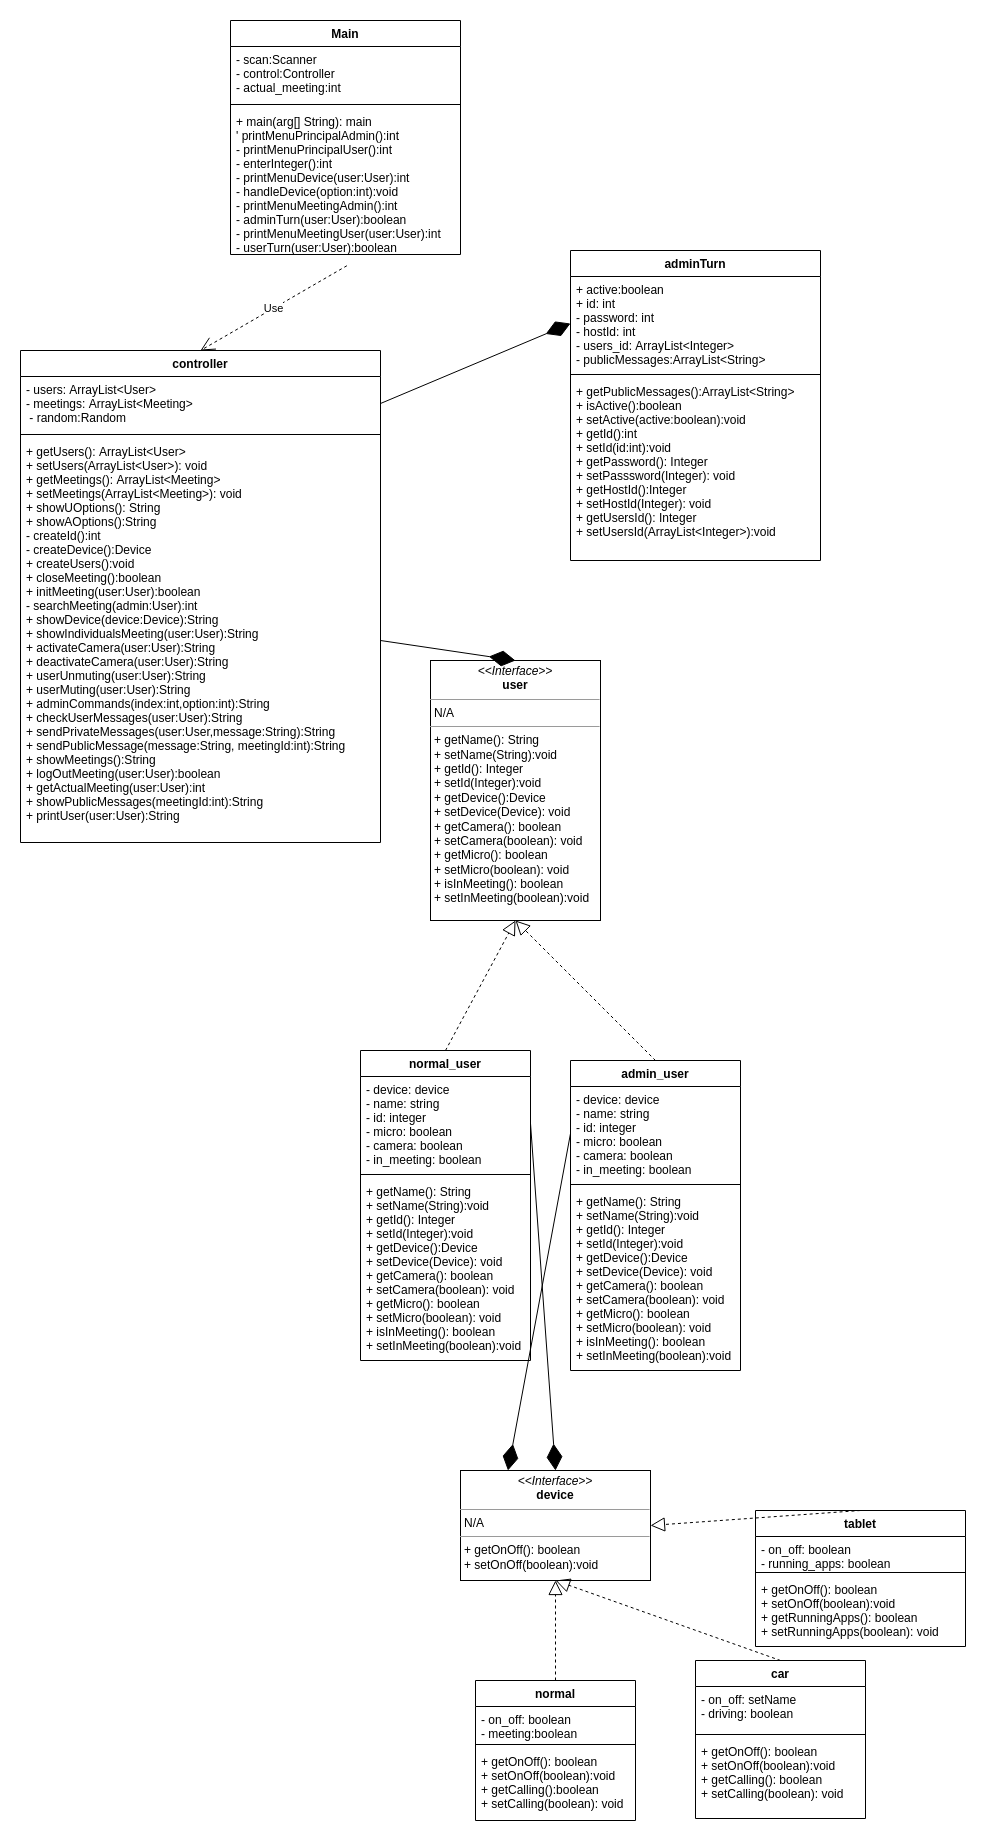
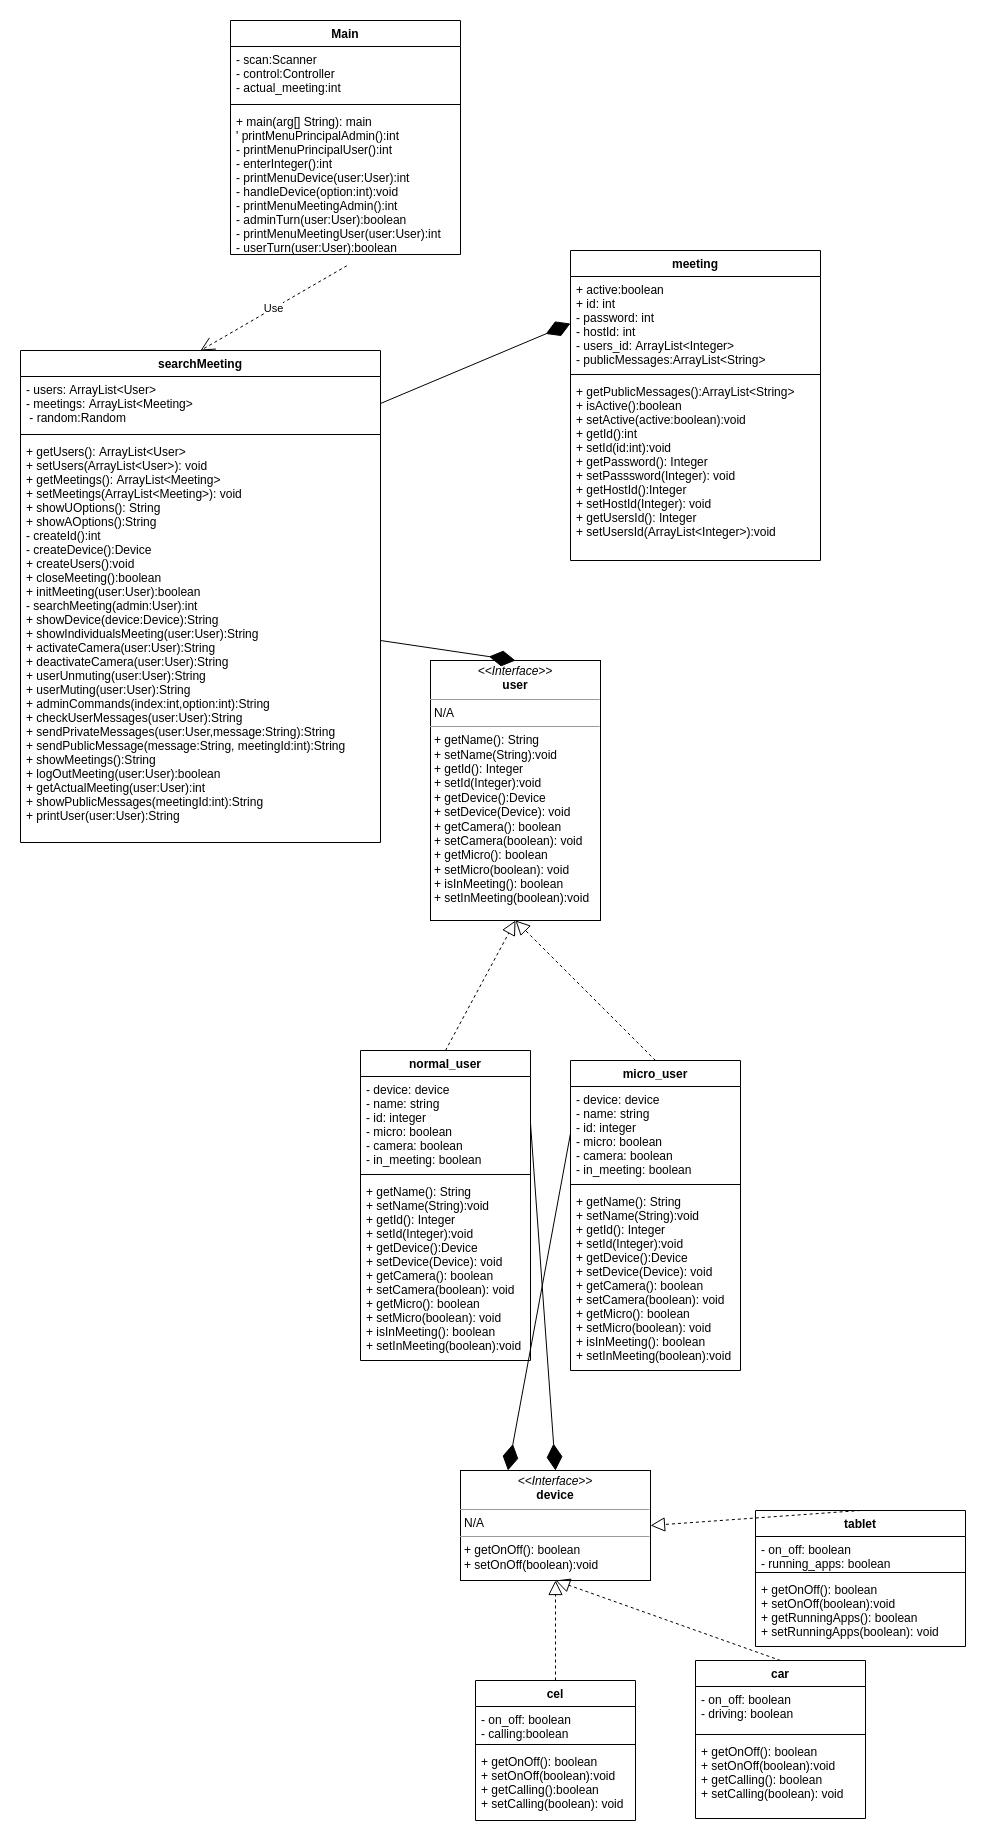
(695, 264) -> (695, 264)
(200, 364) -> (200, 364)
(655, 1074) -> (655, 1074)
(555, 1694) -> (555, 1694)
(753, 1700) -> (752, 1700)
(532, 1720) -> (532, 1720)
